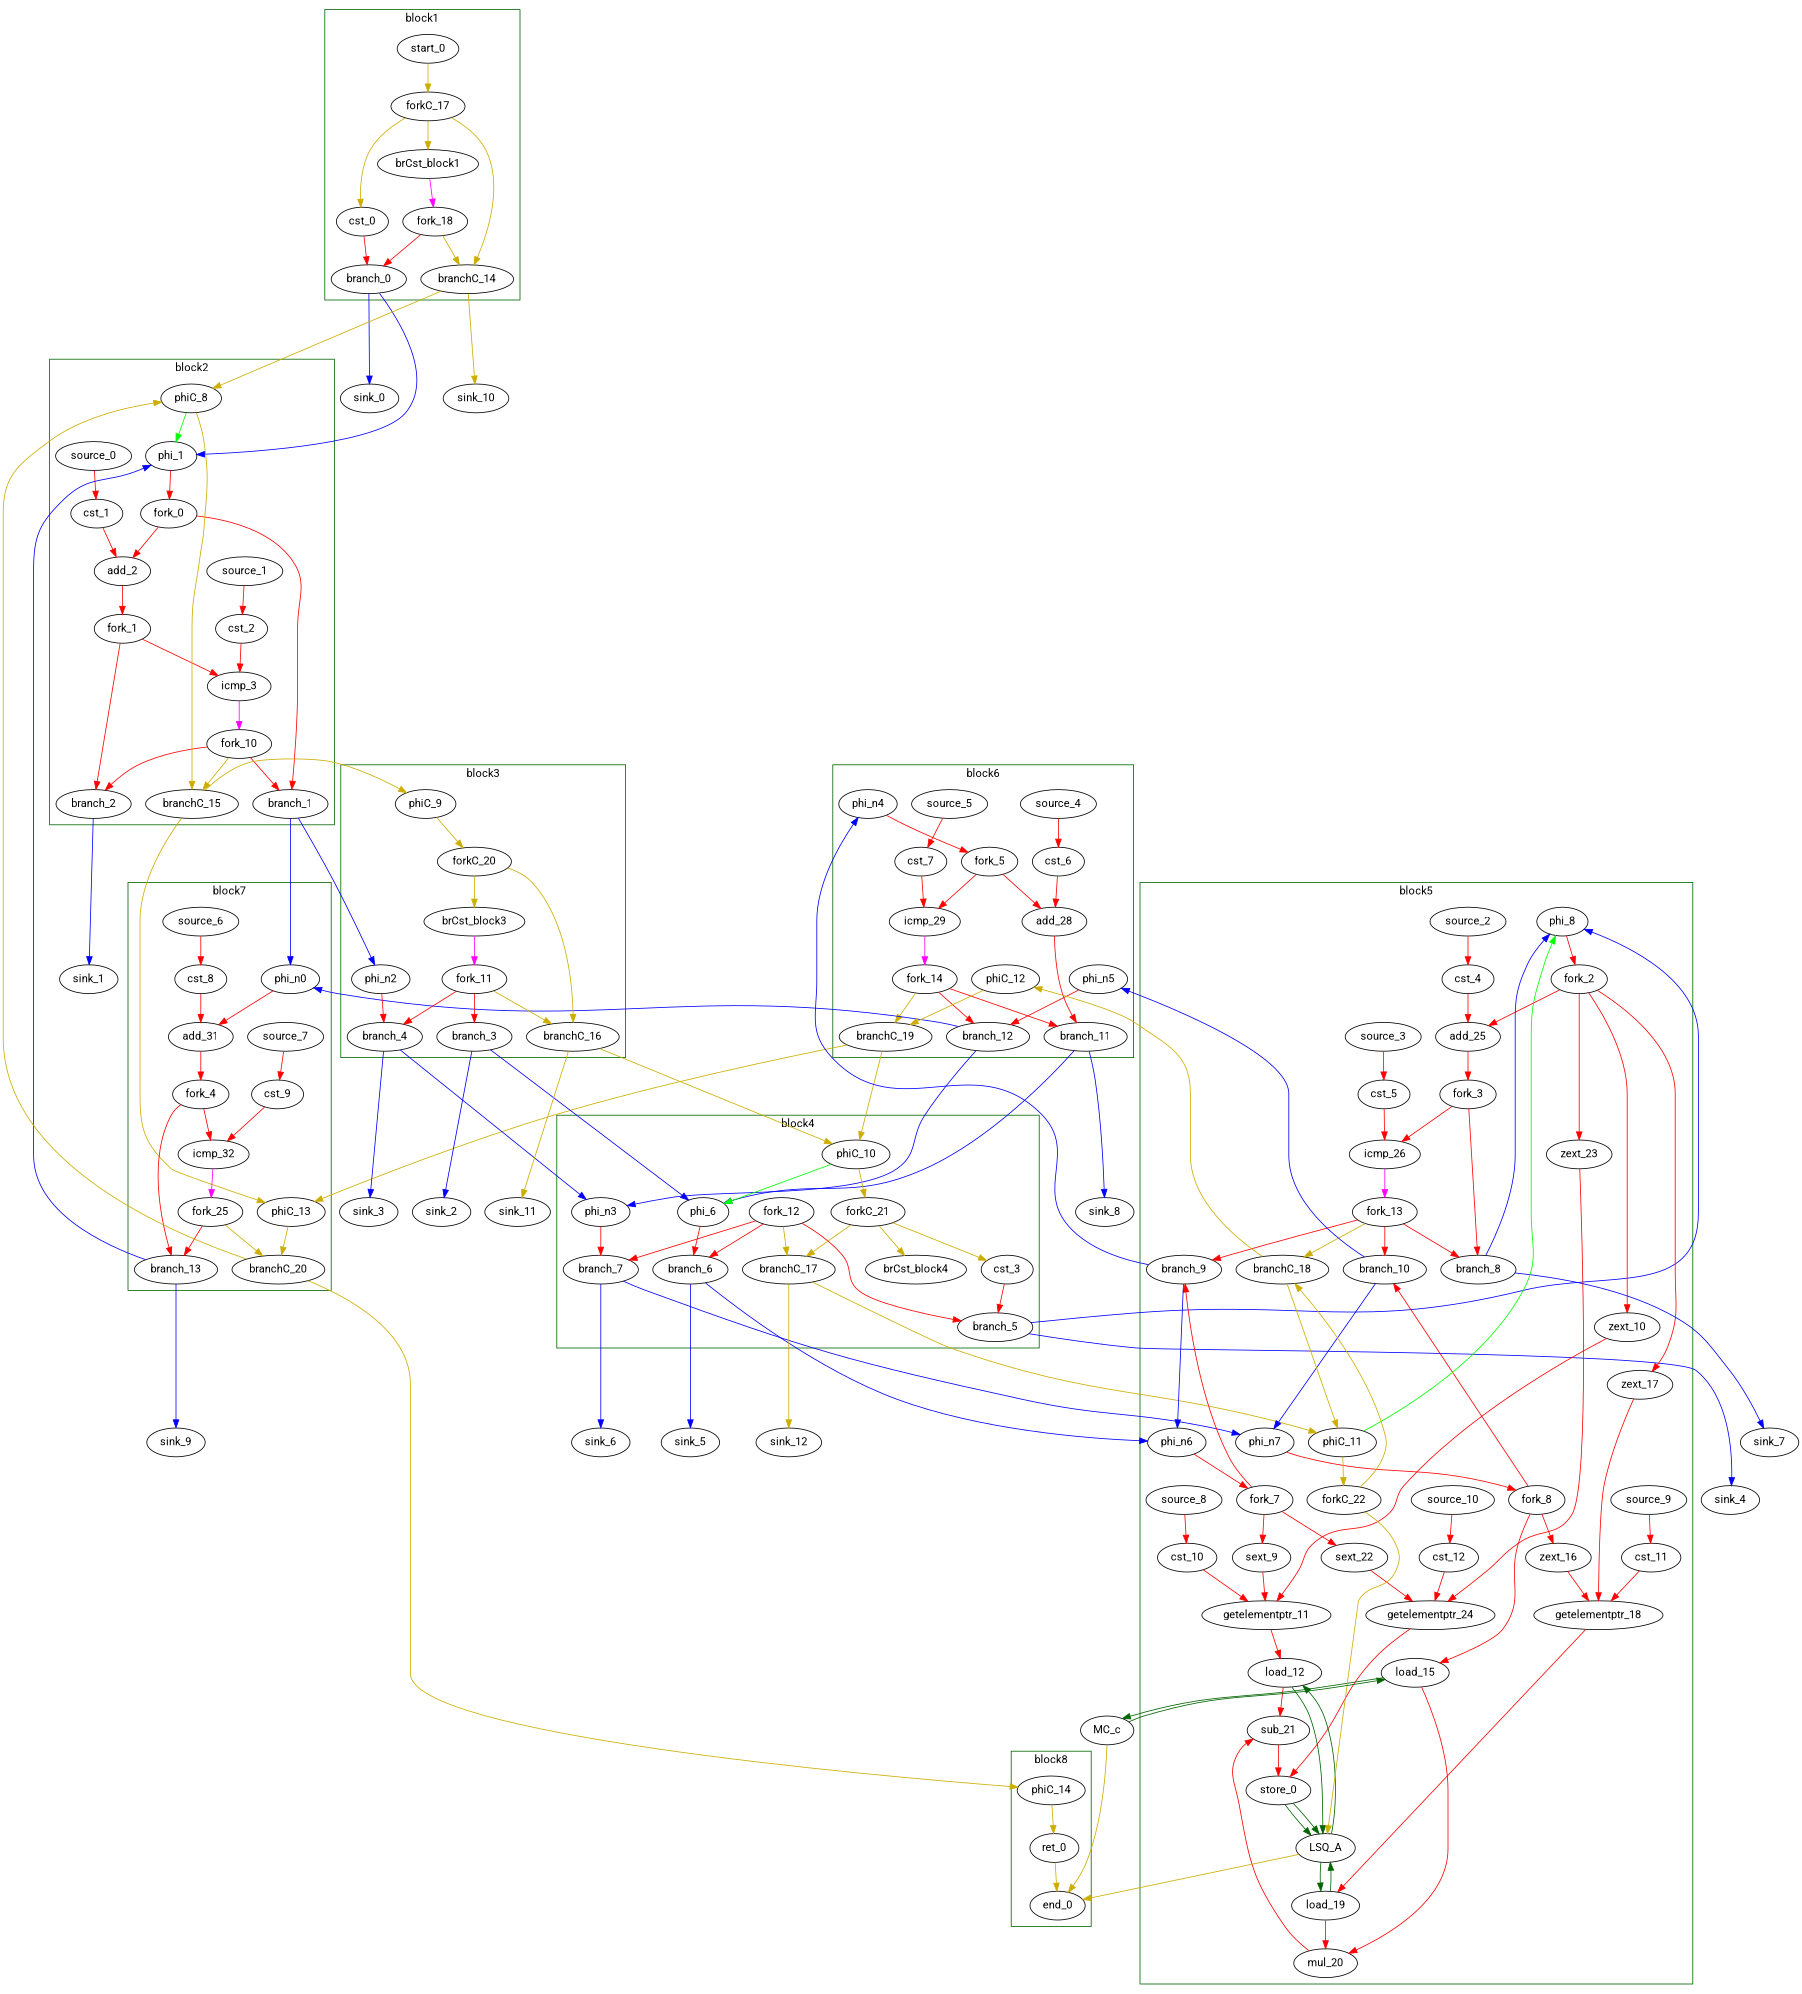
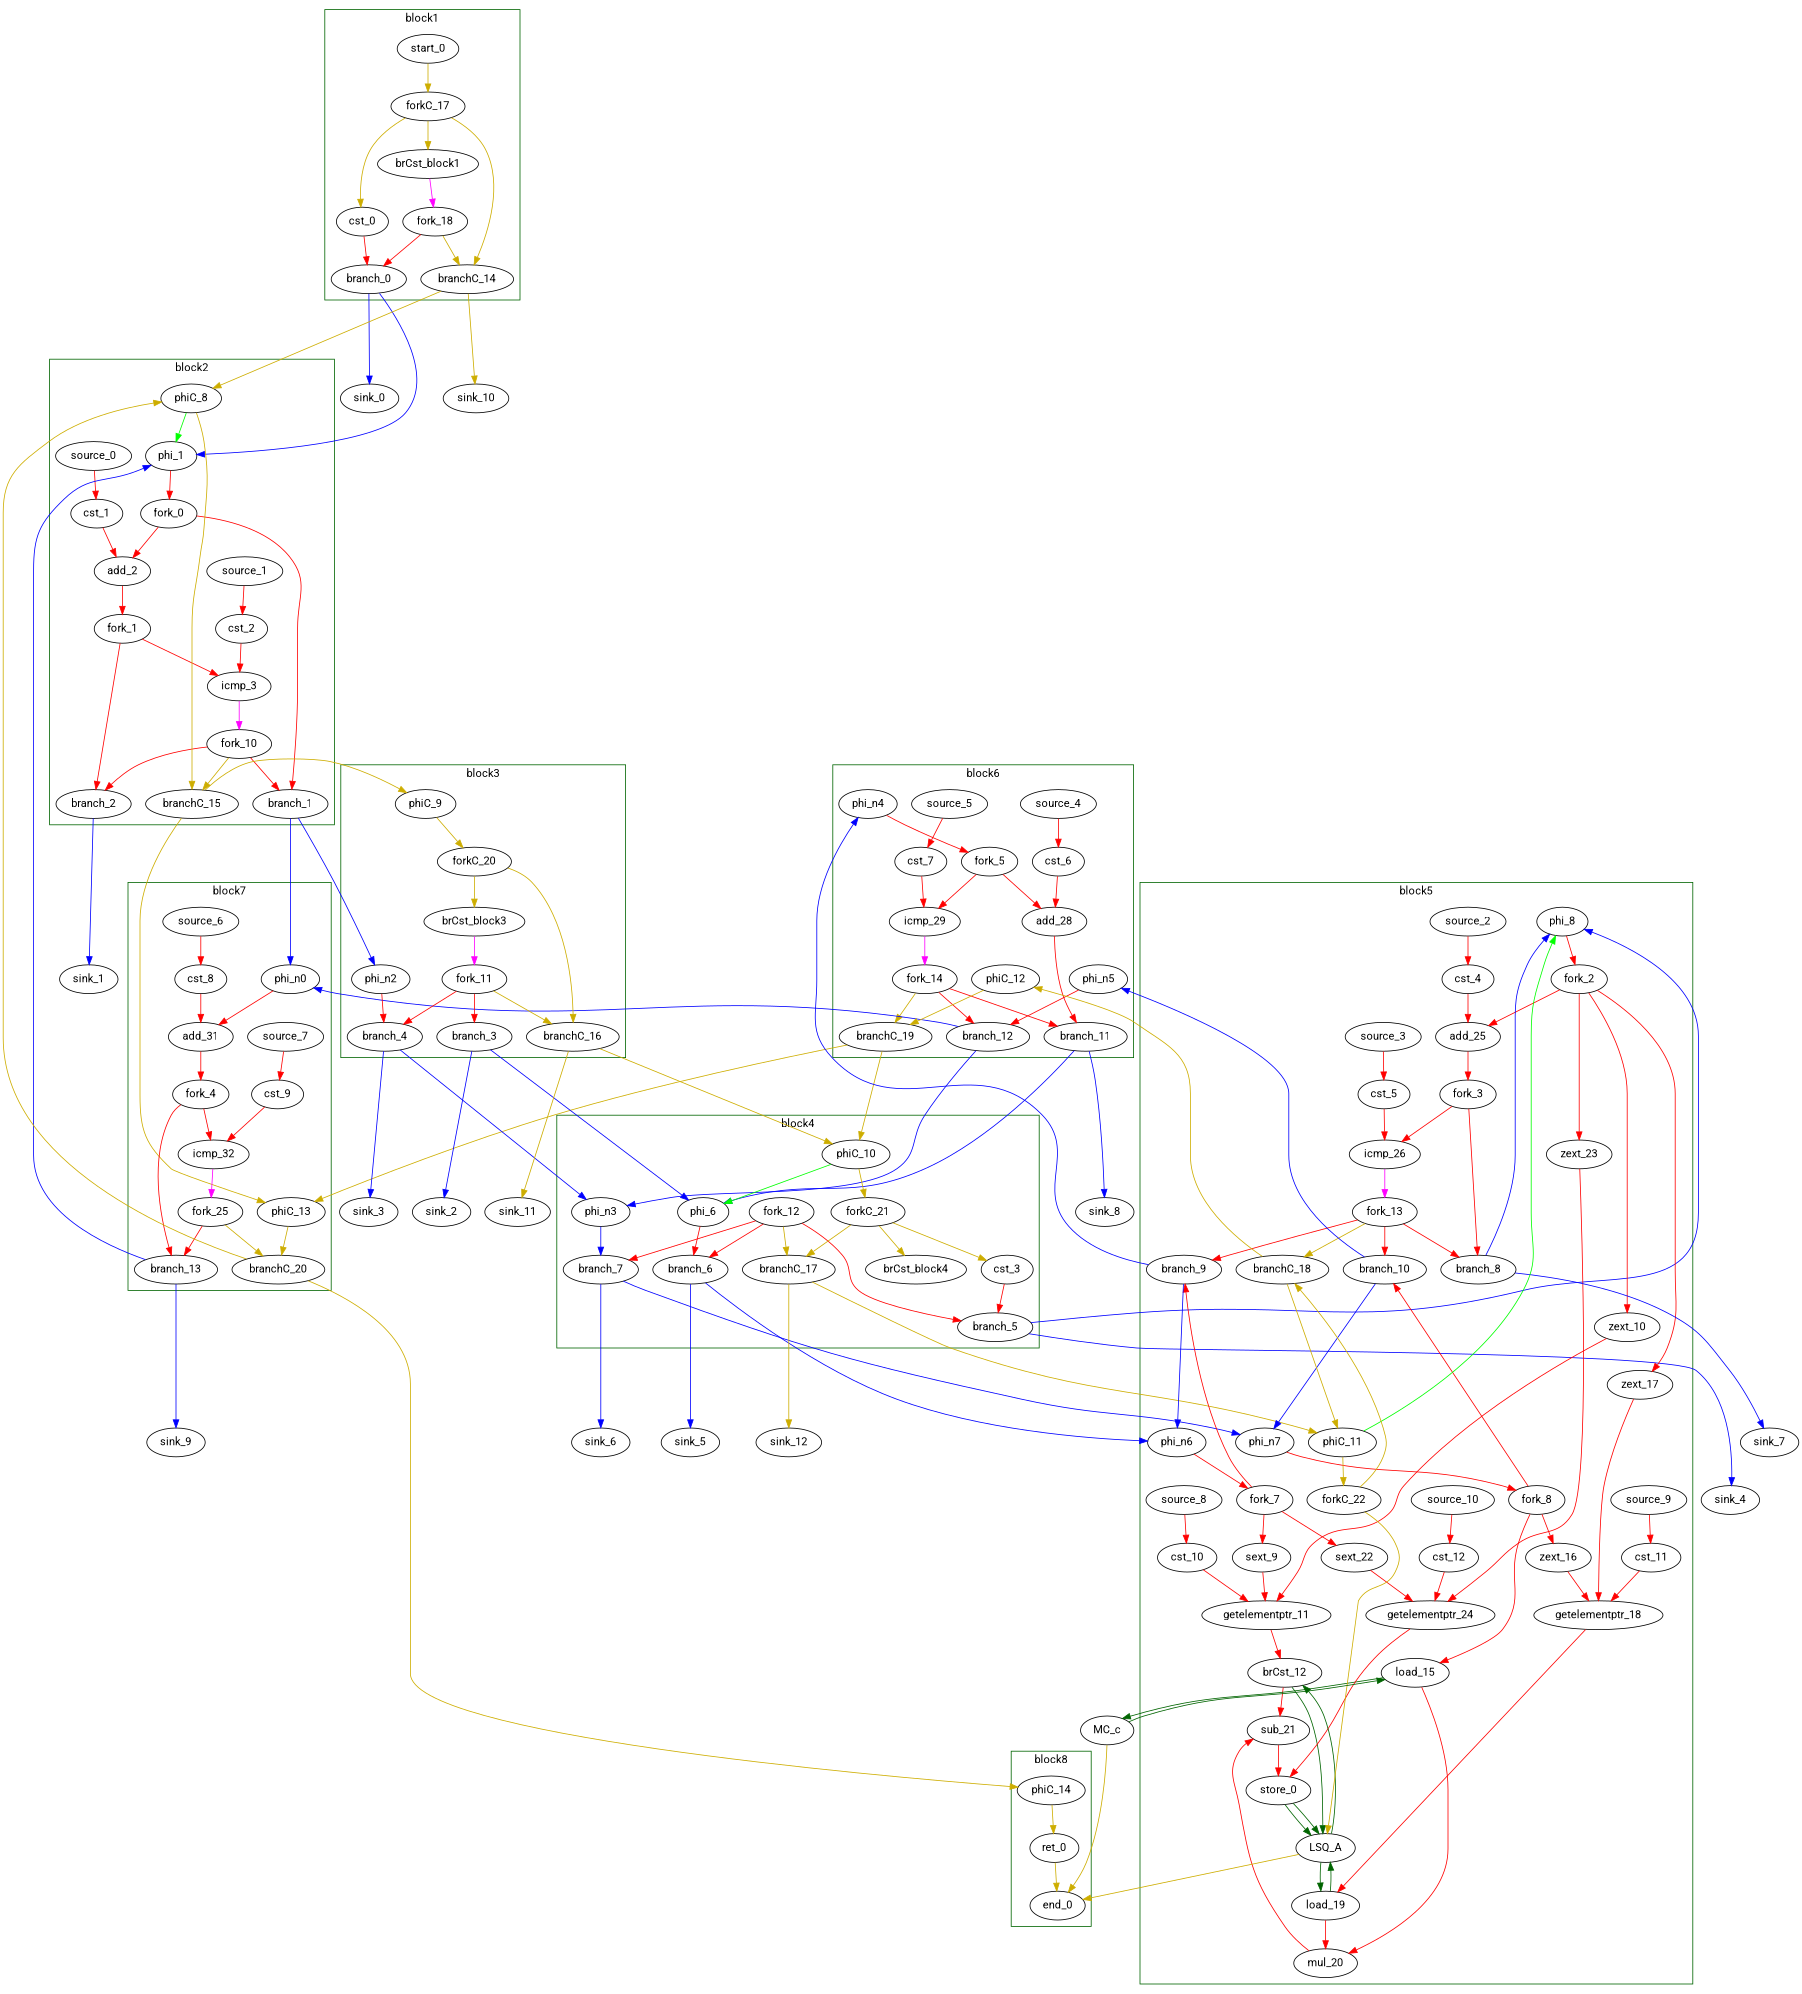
(601, 1237) -> (601, 1237)
(1285, 1673) -> (1285, 1673)
